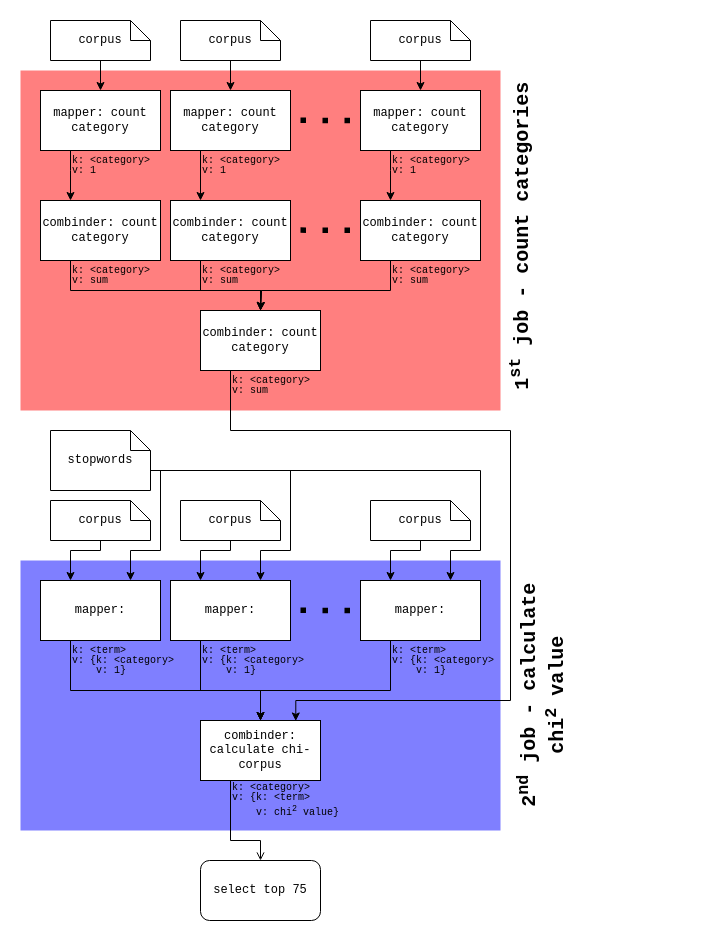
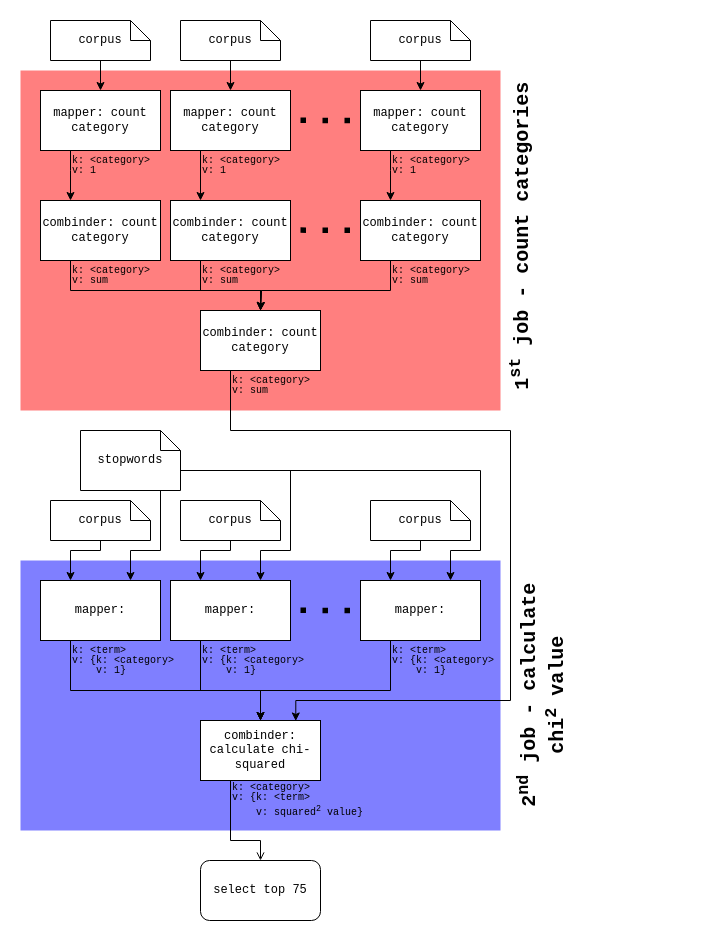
(101, 461) -> (131, 461)
(261, 751) -> (261, 751)
(273, 801) -> (287, 801)
